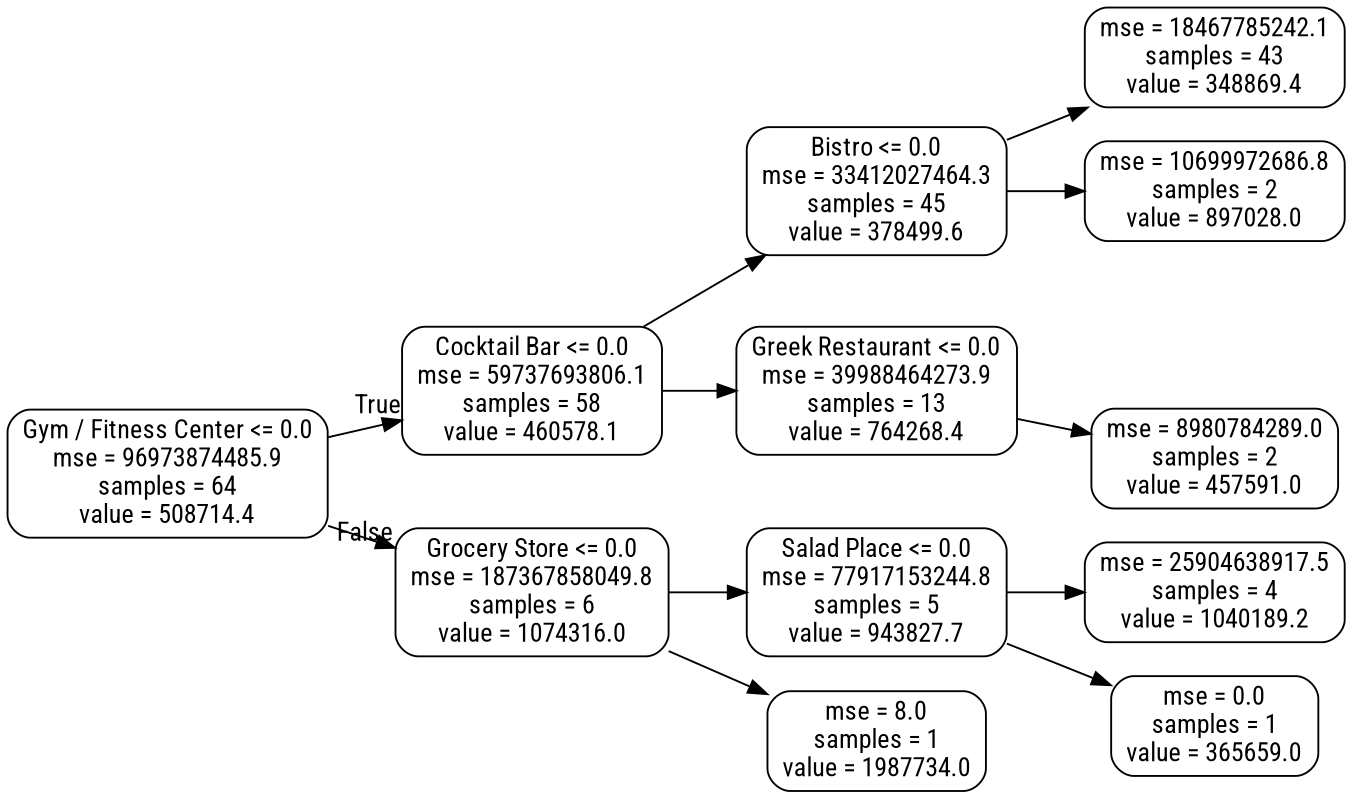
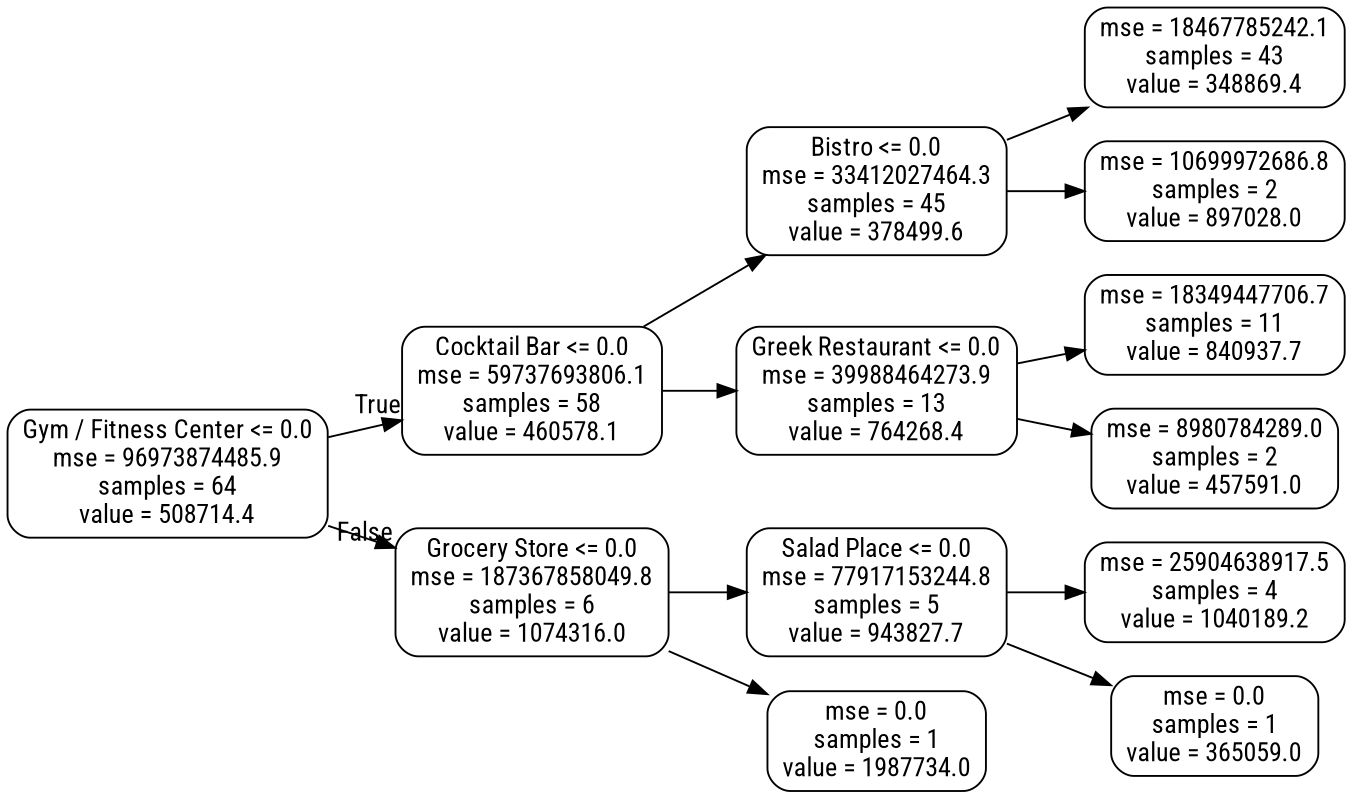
none -> (1215, 325)
(1215, 726) -> (1215, 726)
(877, 741) -> (877, 741)
